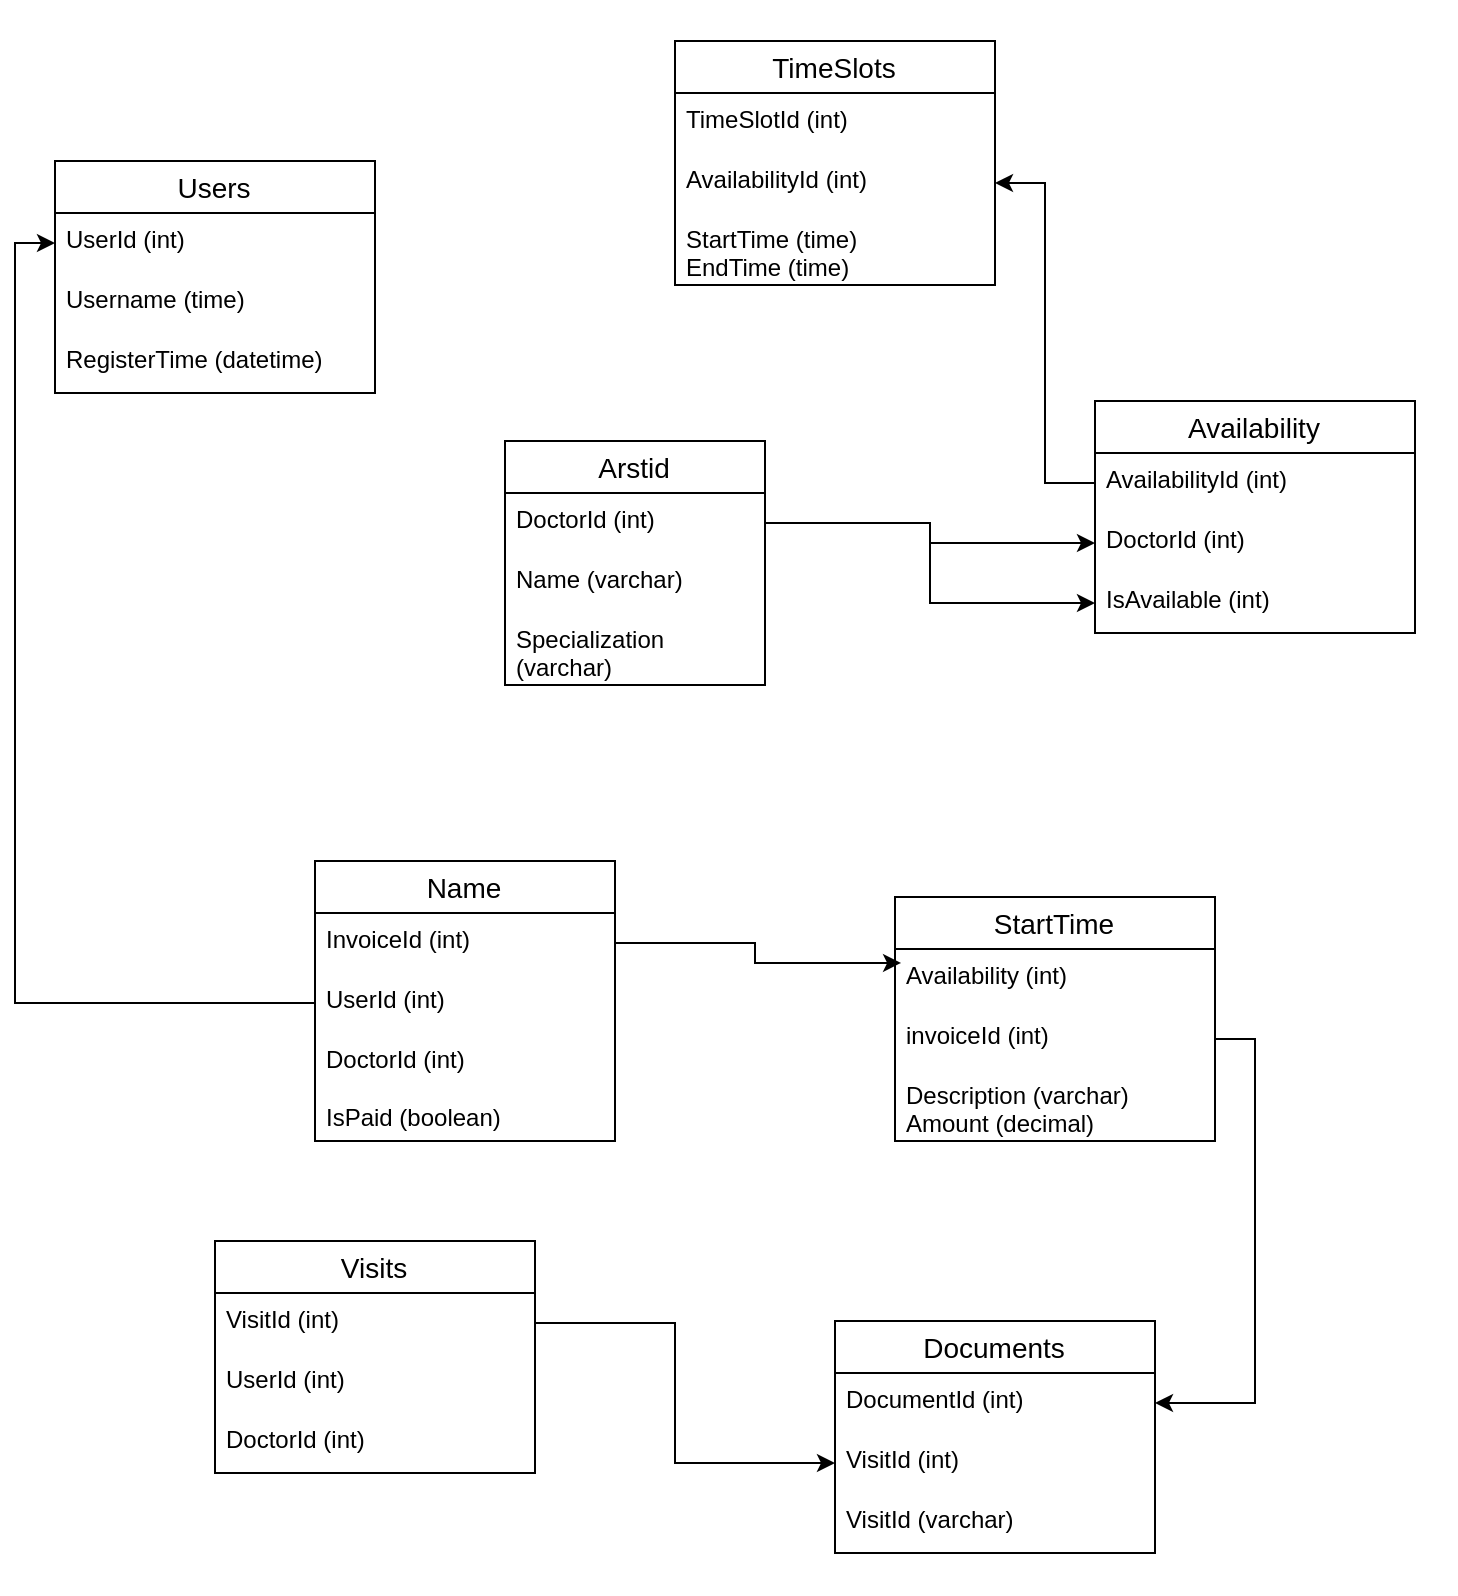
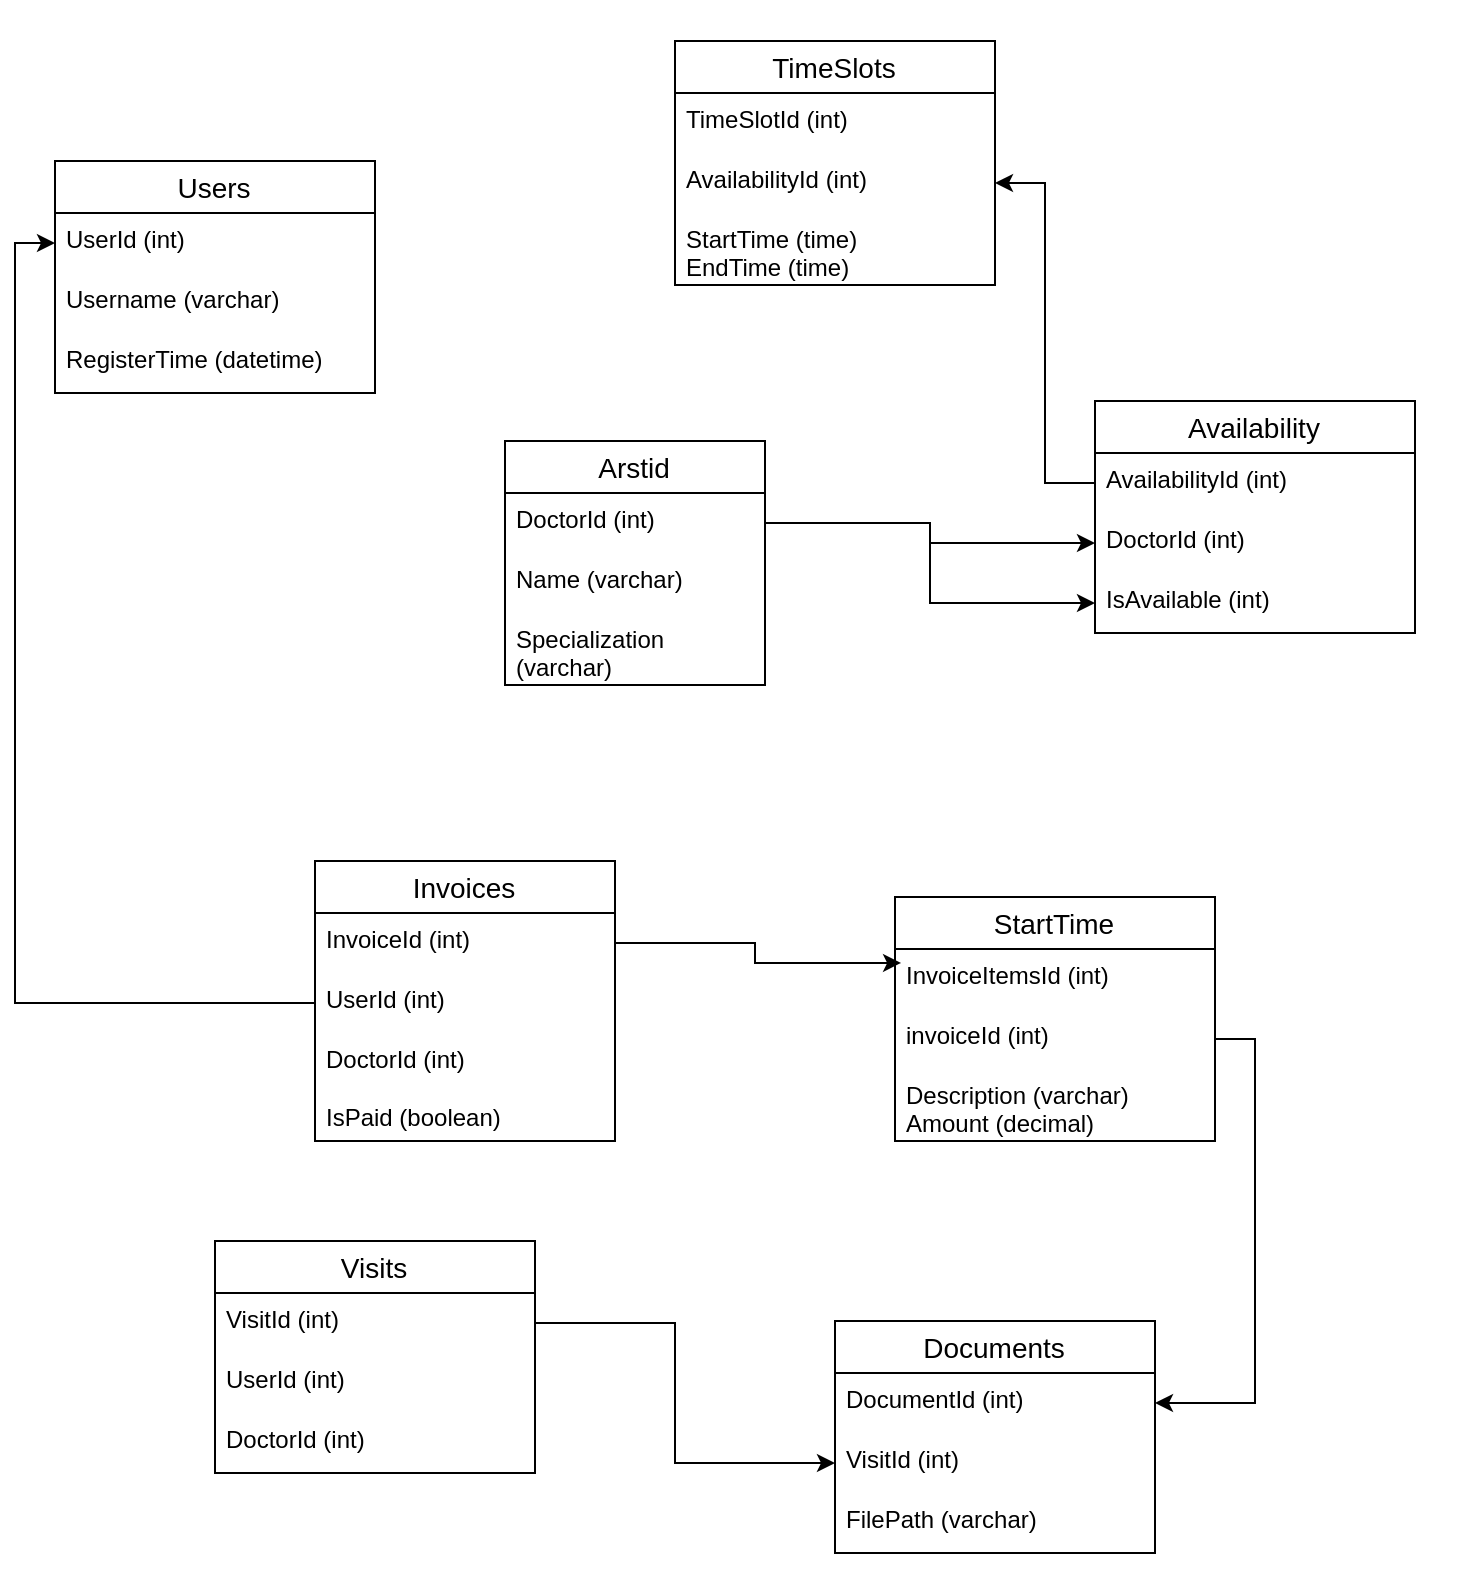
(162, 301) -> (185, 301)
(464, 889) -> (464, 889)
(1006, 977) -> (1032, 977)
(952, 1521) -> (959, 1521)
